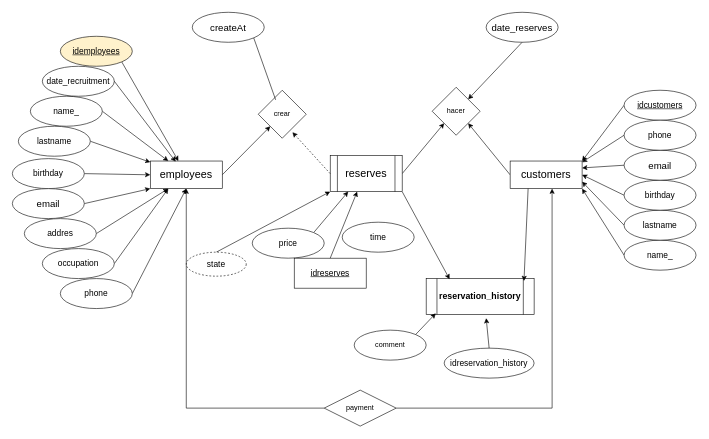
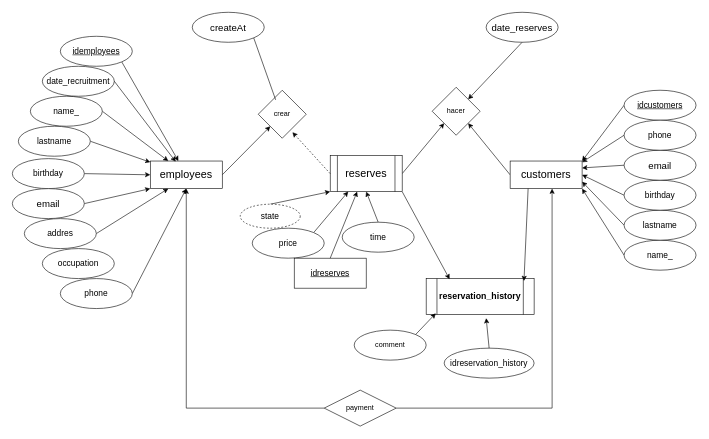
(96, 51) -> (96, 51)
none -> (373, 209)
(140, 228) -> none
(216, 264) -> (270, 216)
